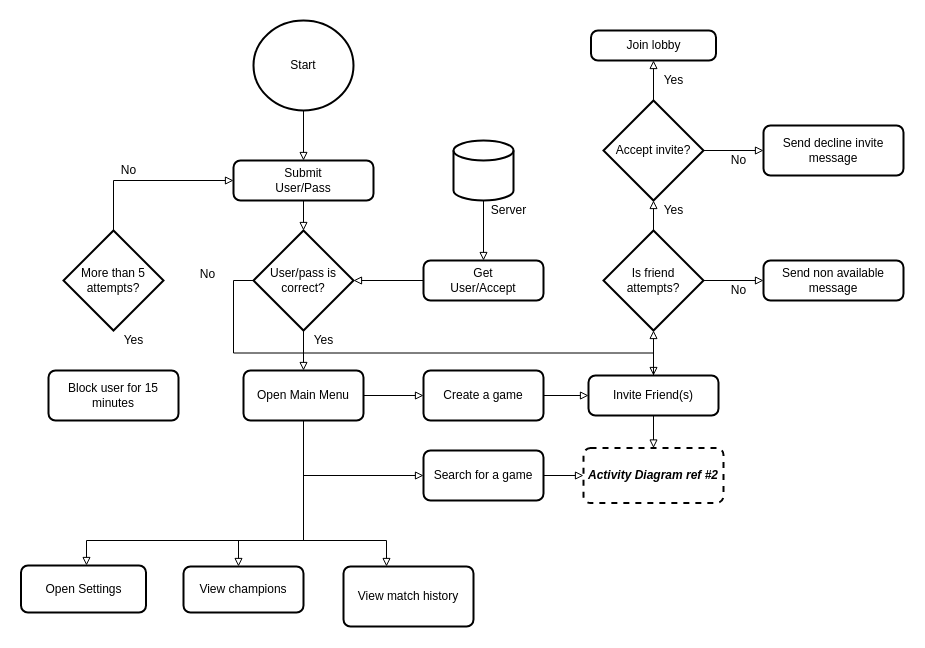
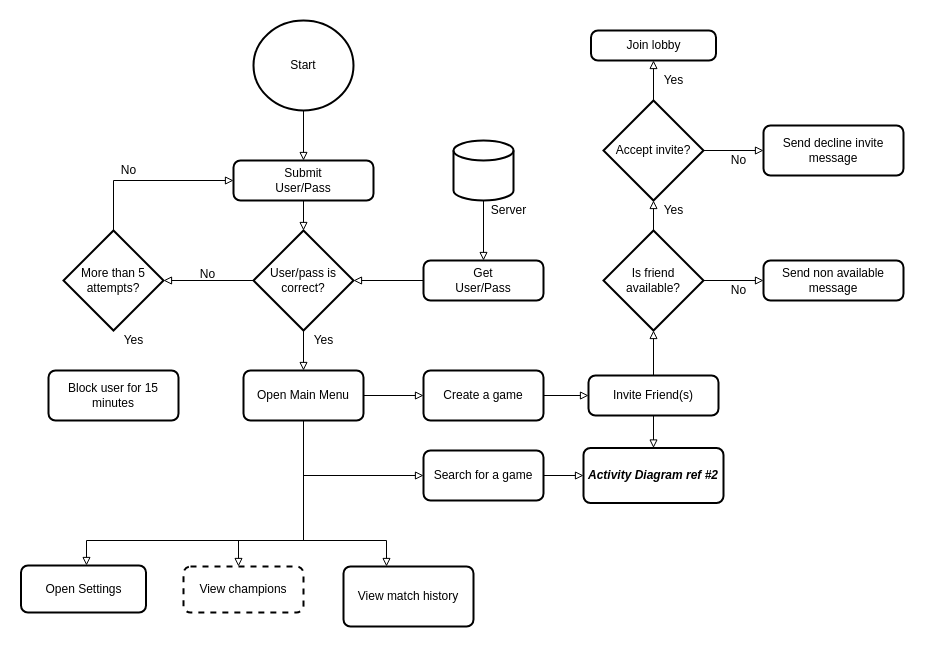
(484, 281) -> (484, 281)
(654, 281) -> (654, 281)
(406, 353) -> (204, 281)
(654, 476) -> (654, 476)
(244, 590) -> (244, 590)
